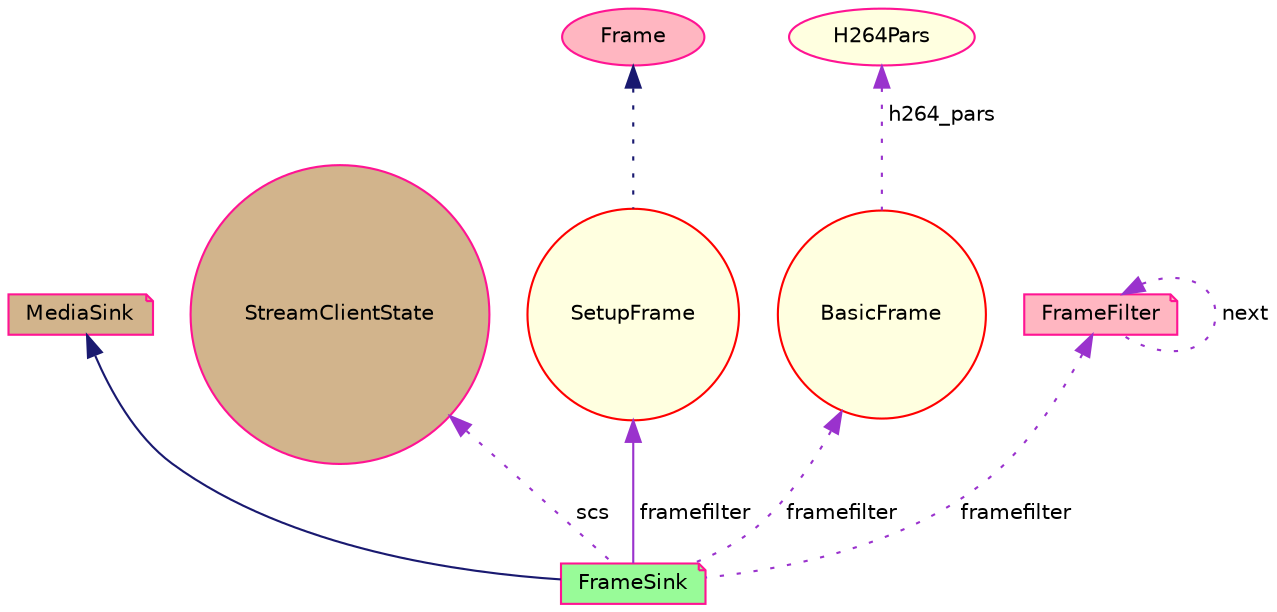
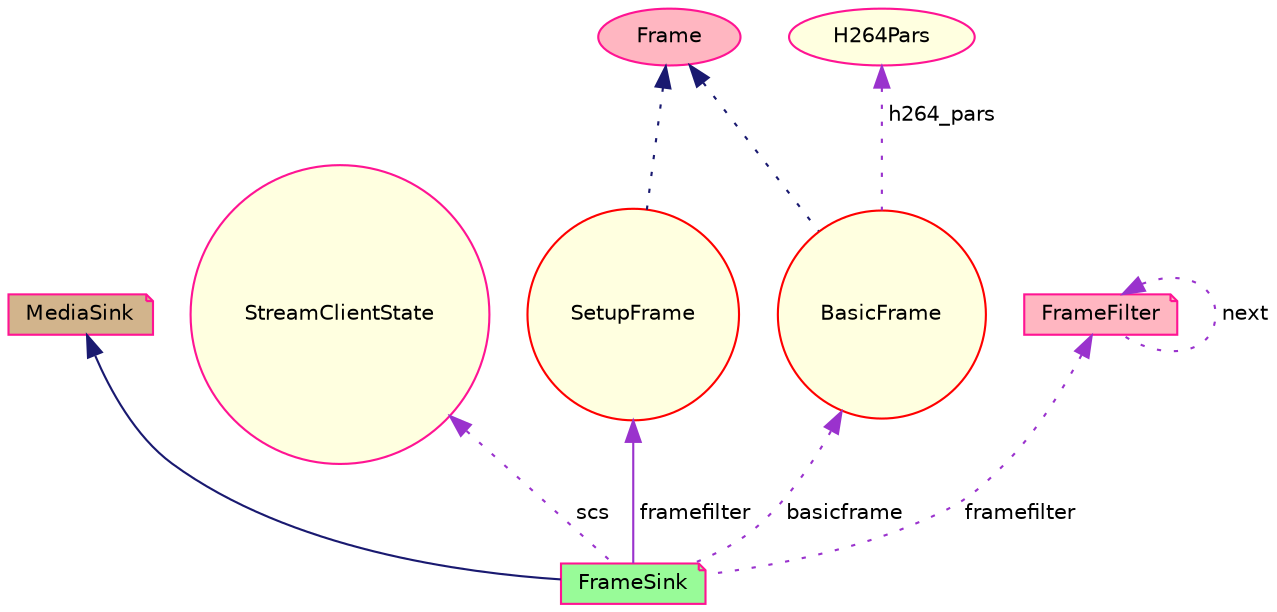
none -> (761, 157)
(340, 315) -> (340, 315)
(838, 514) -> (842, 514)
